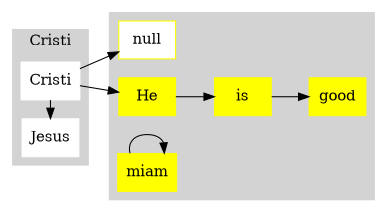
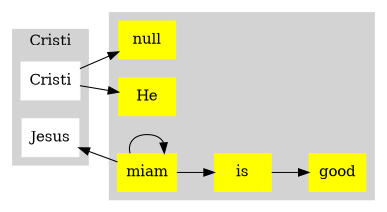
(147, 40) -> (147, 40)
(190, 97) -> (190, 172)
(50, 104) -> (103, 156)
